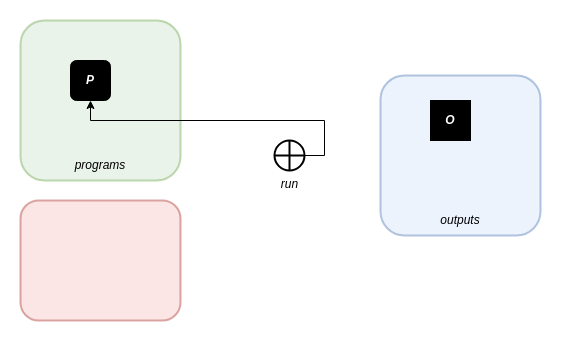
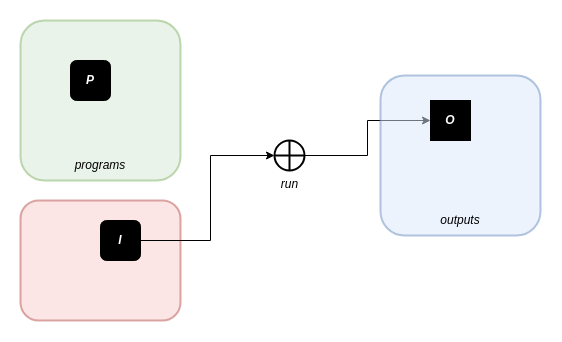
(221, 121) -> (368, 155)
none -> (211, 205)
none -> (121, 241)
